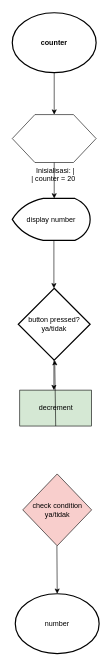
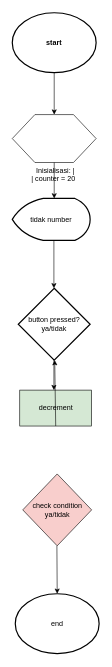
(54, 42) -> (54, 42)
(51, 219) -> (51, 219)
(57, 624) -> (57, 624)
